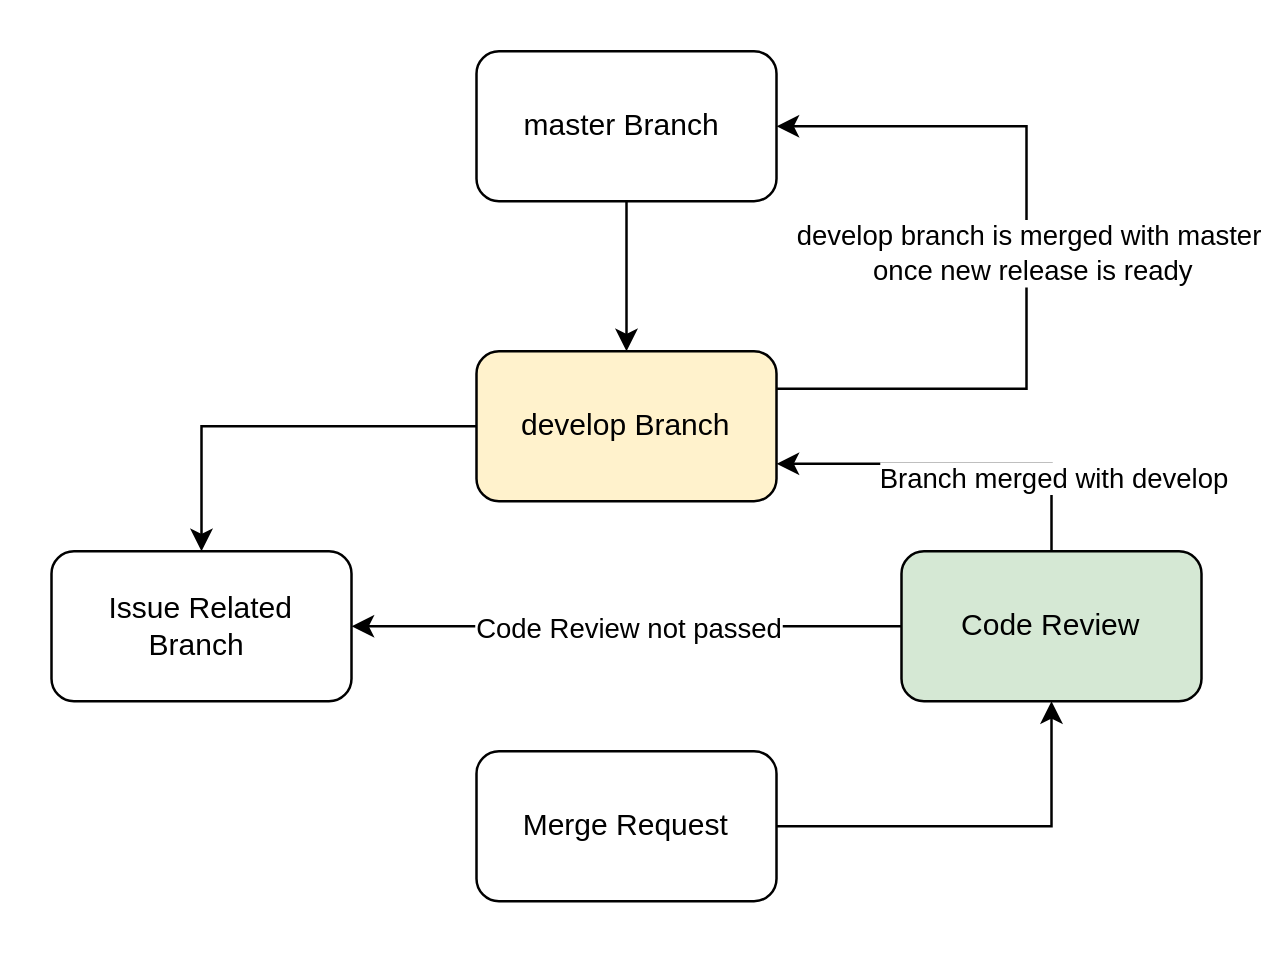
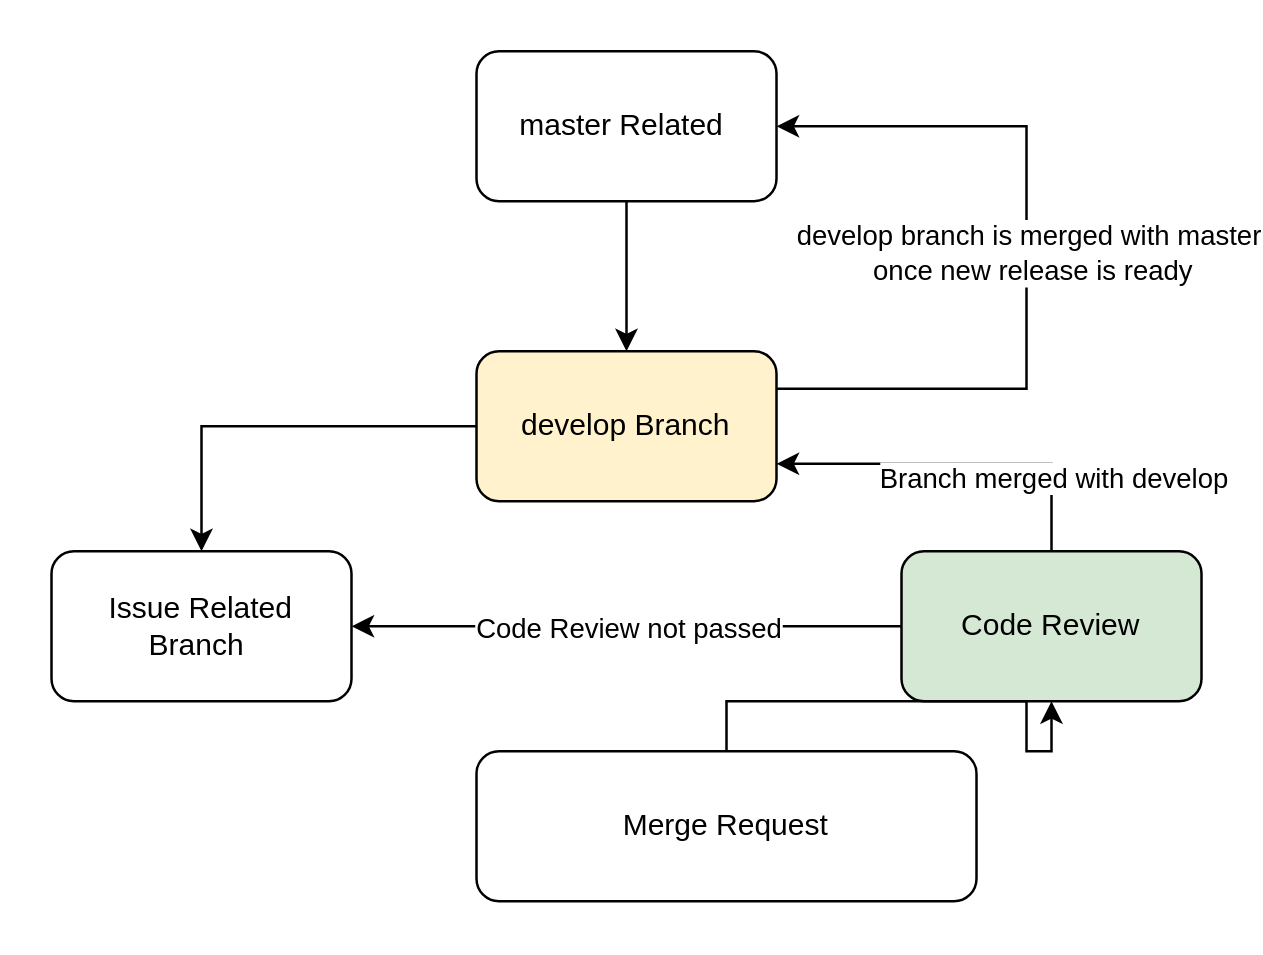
(626, 126) -> (626, 126)
(626, 826) -> (726, 826)
